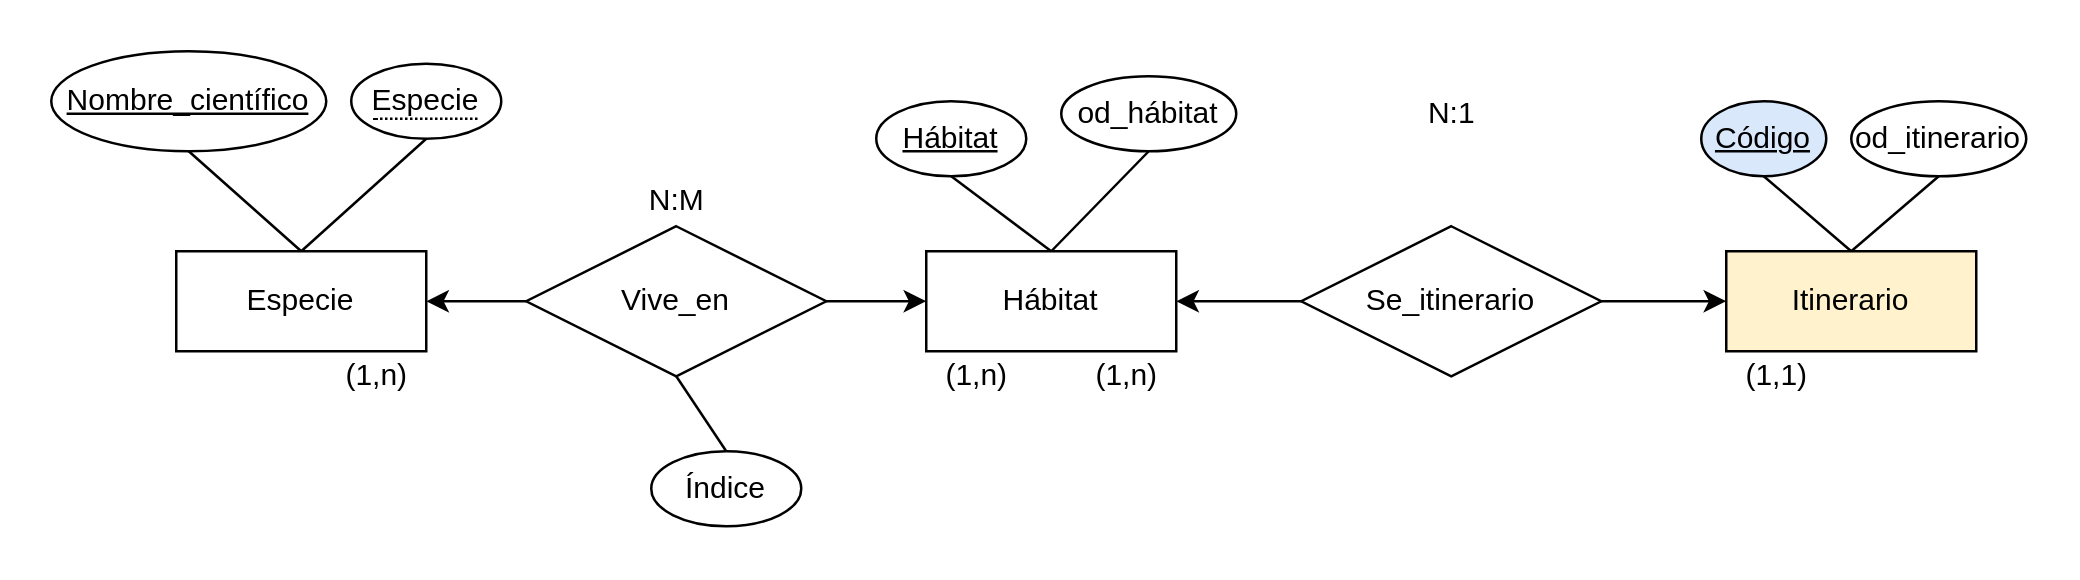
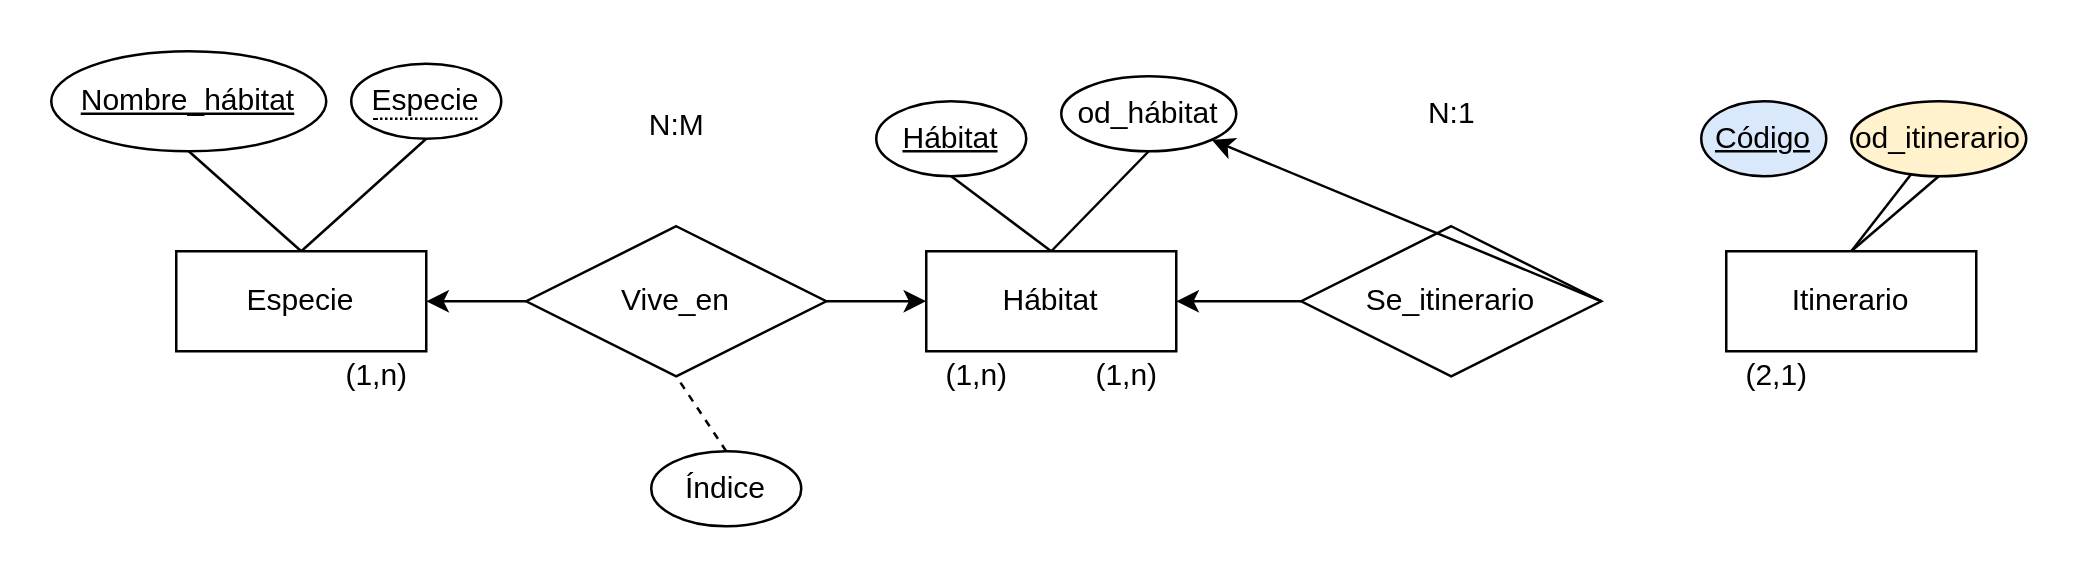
(189, 101) -> (189, 101)
(1939, 139) -> (1939, 139)
(676, 201) -> (676, 126)
(1806, 212) -> (1888, 204)
(1655, 301) -> (1414, 224)
(1851, 301) -> (1851, 301)
(1778, 376) -> (1778, 376)
(700, 411) -> (700, 411)
